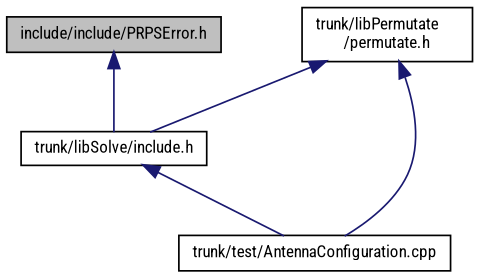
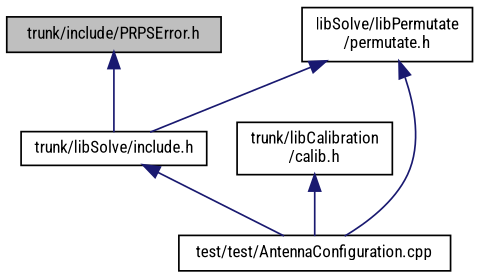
(114, 35) -> (114, 35)
(387, 35) -> (387, 35)
none -> (315, 148)
(315, 253) -> (315, 253)
